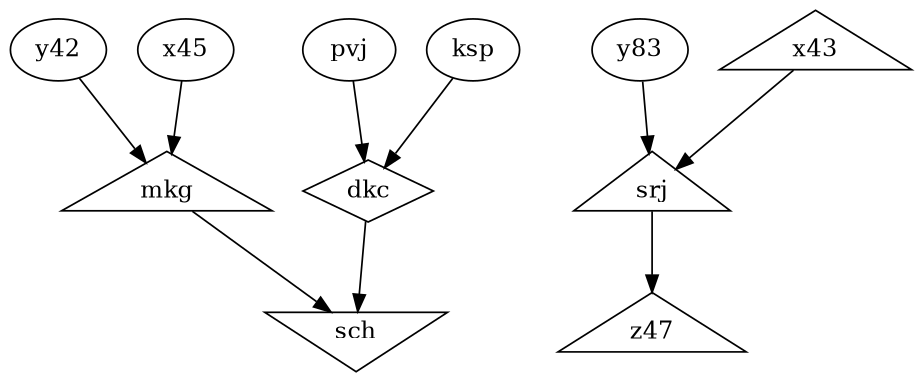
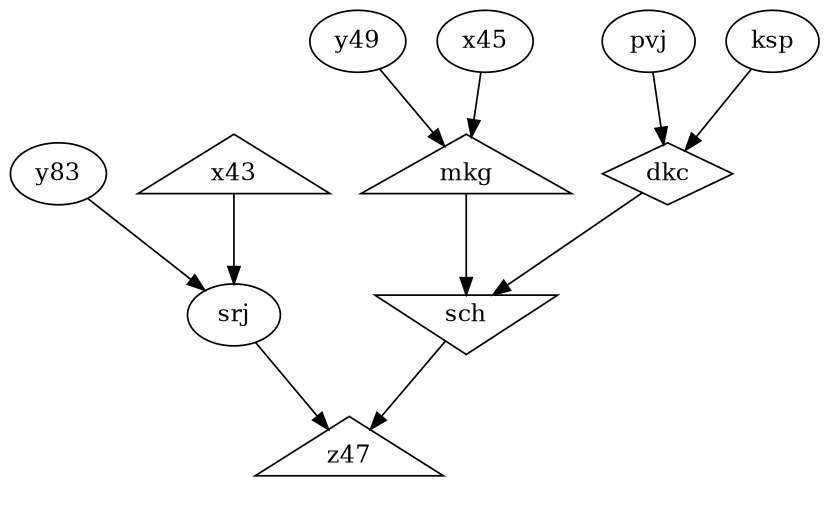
(58, 50) -> (358, 41)
(652, 191) -> (234, 315)
none -> (413, 379)
